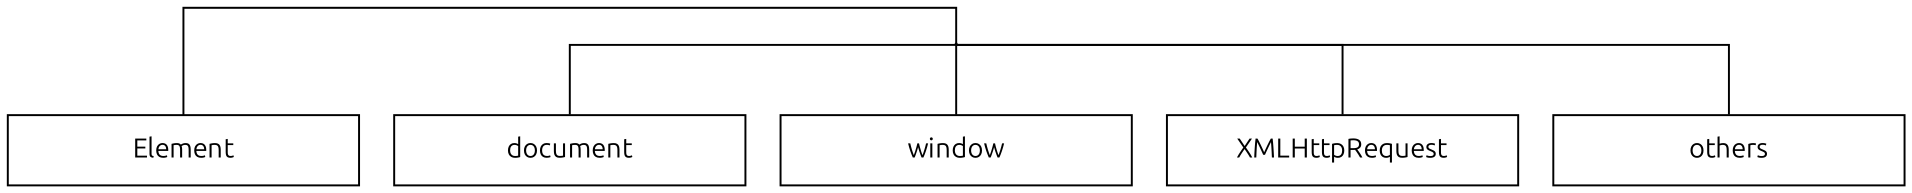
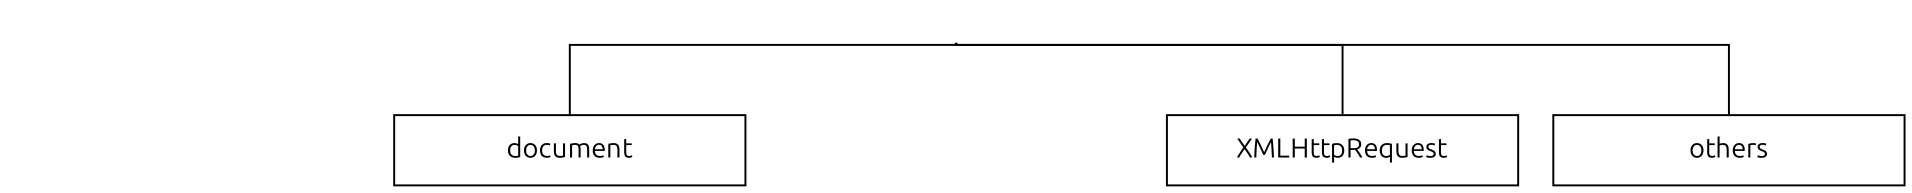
(183, 150) -> none
(956, 150) -> none
